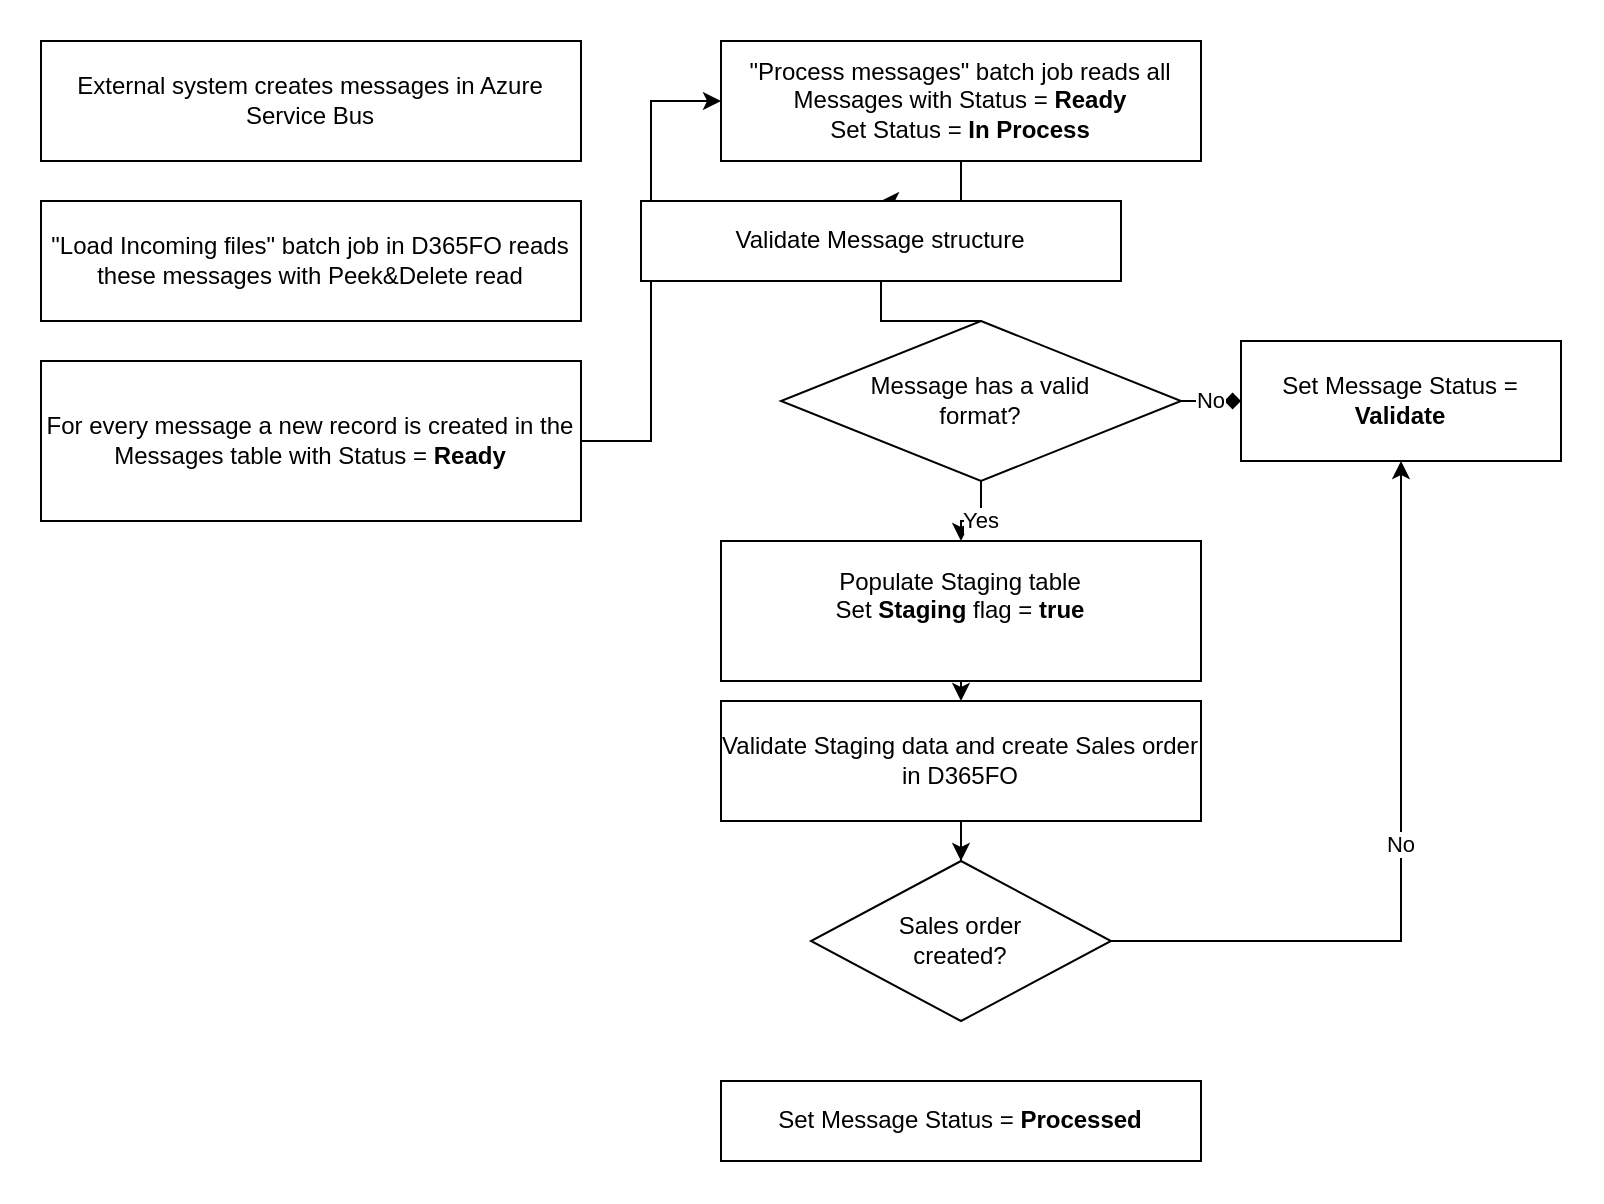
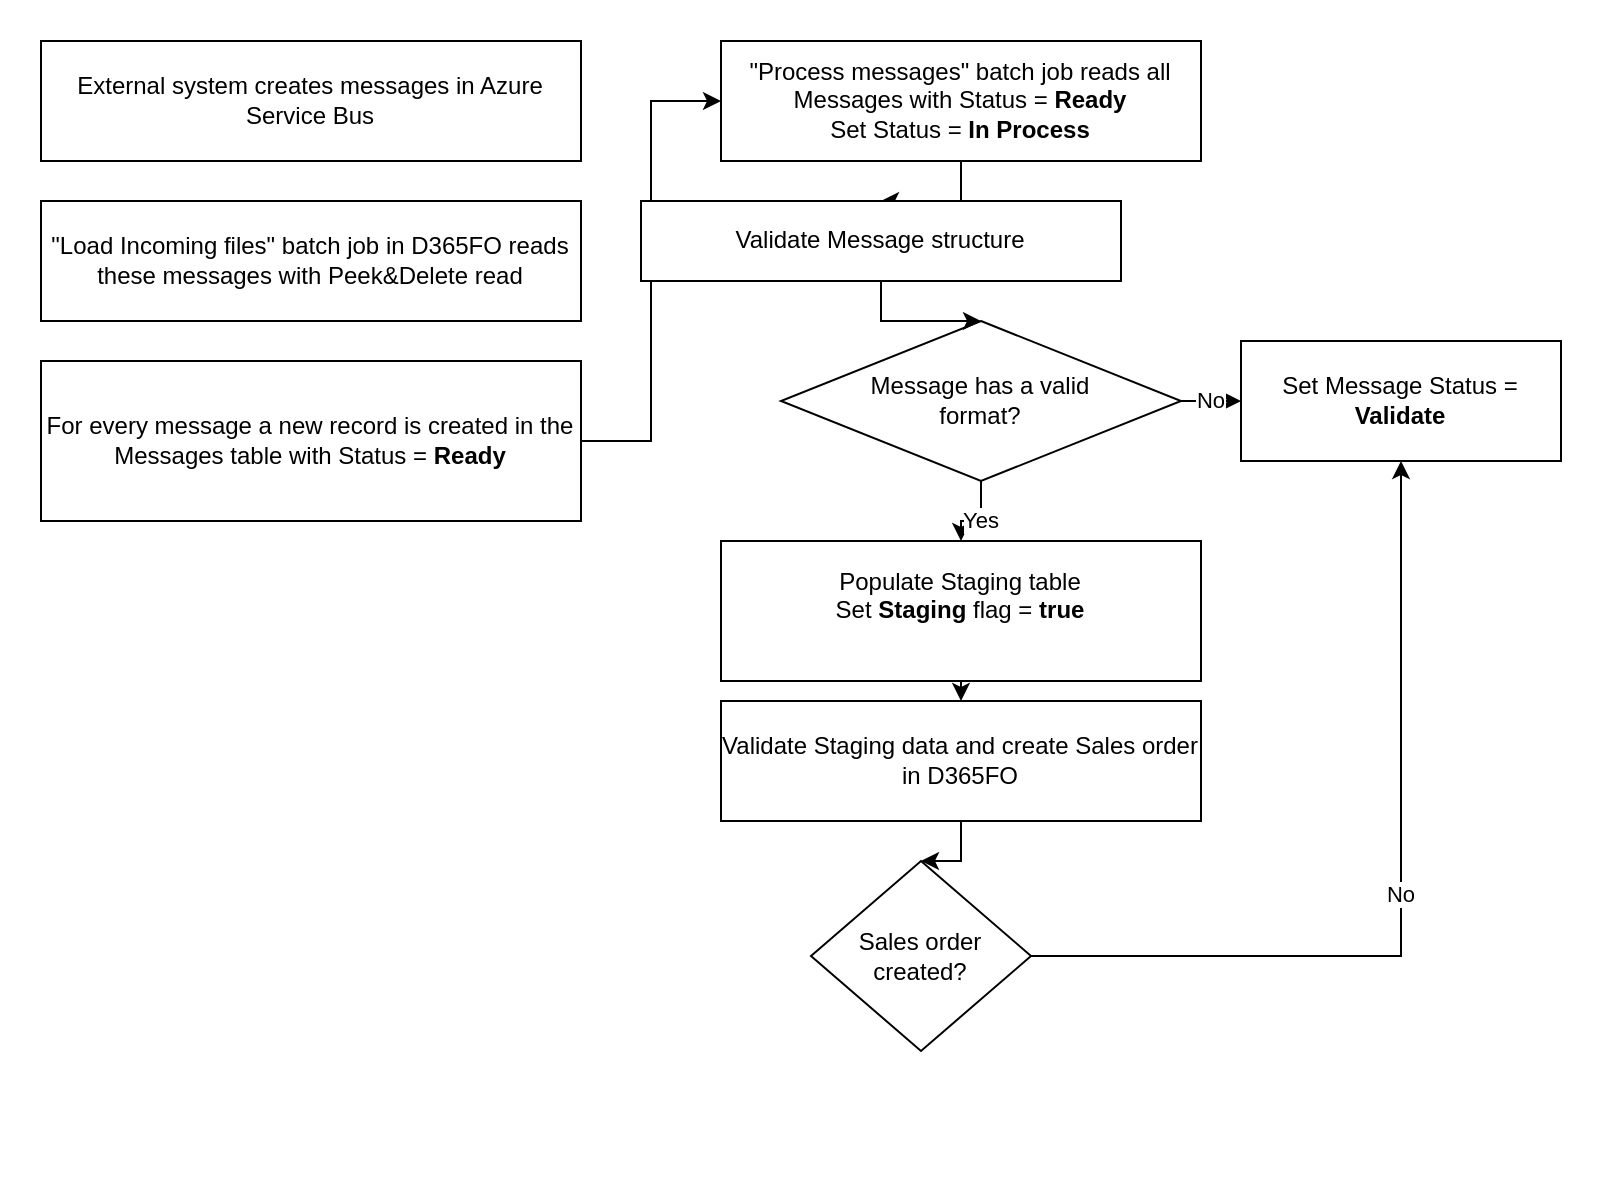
(971, 321) -> (966, 321)
(1225, 401) -> (1226, 401)
(961, 941) -> (921, 956)
(961, 1121) -> none
